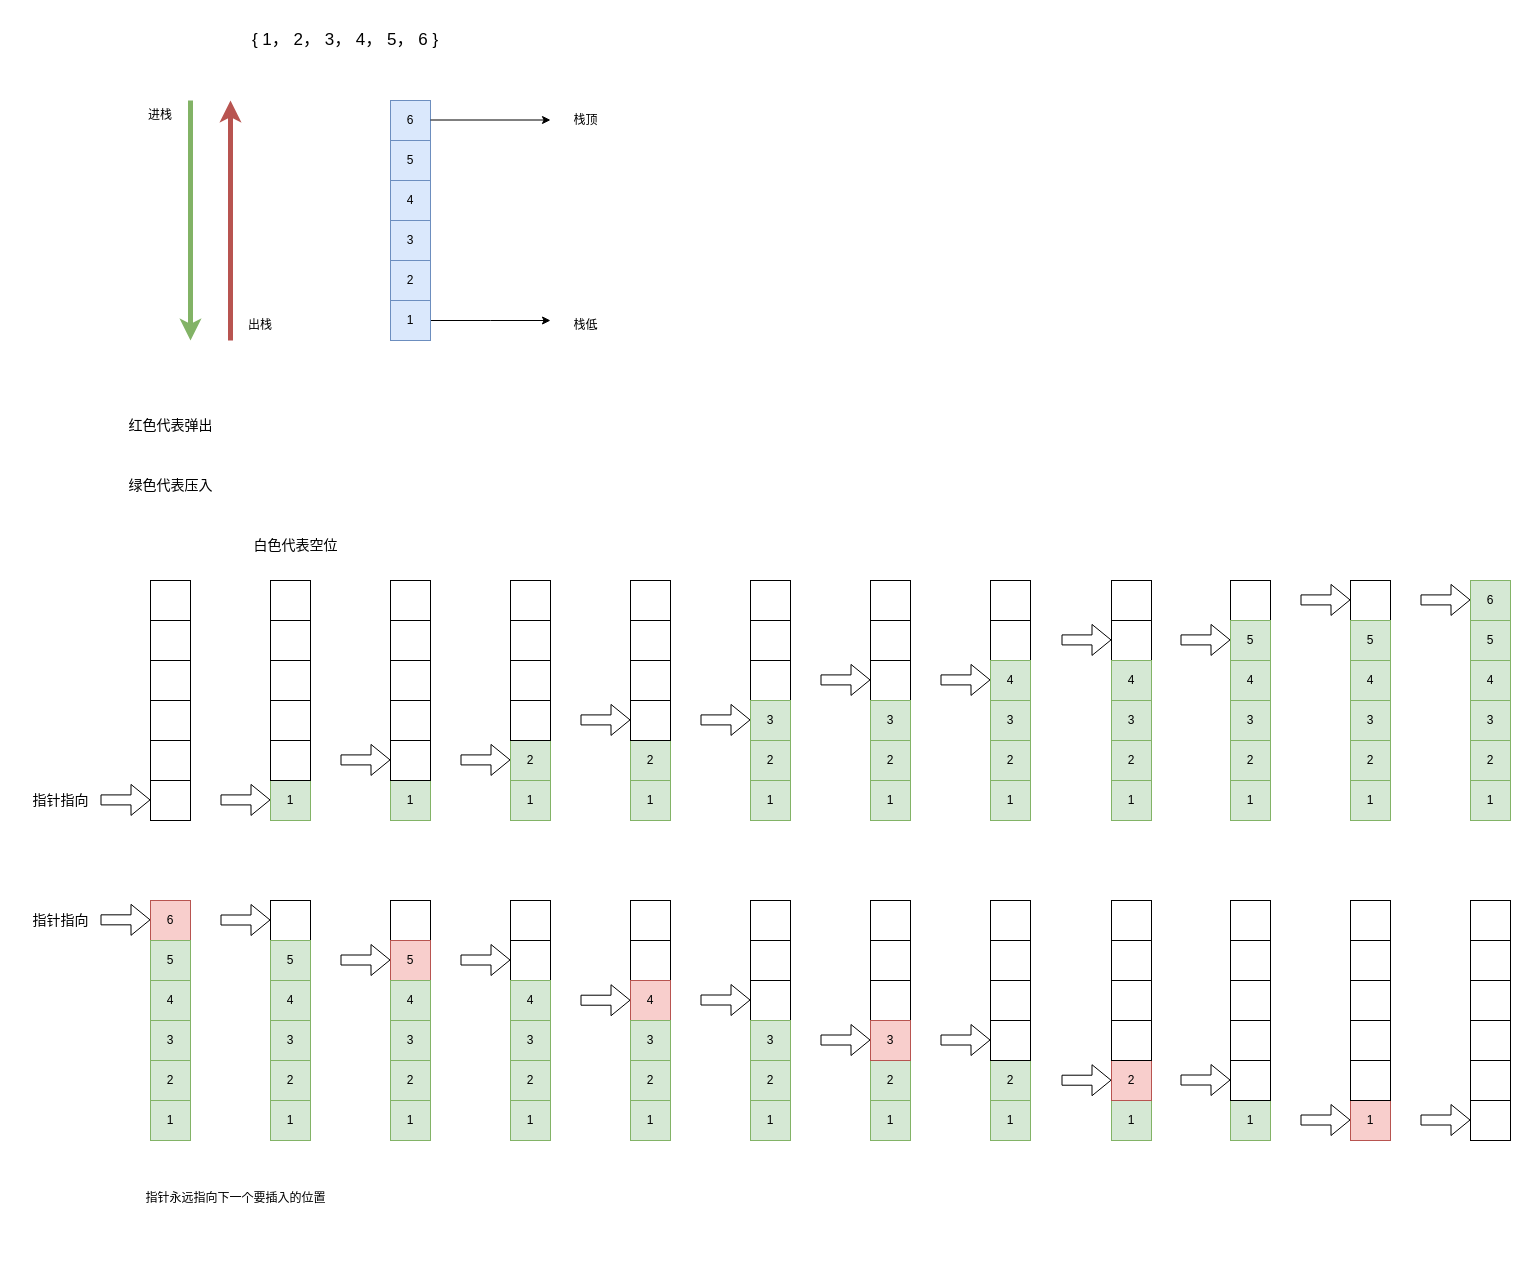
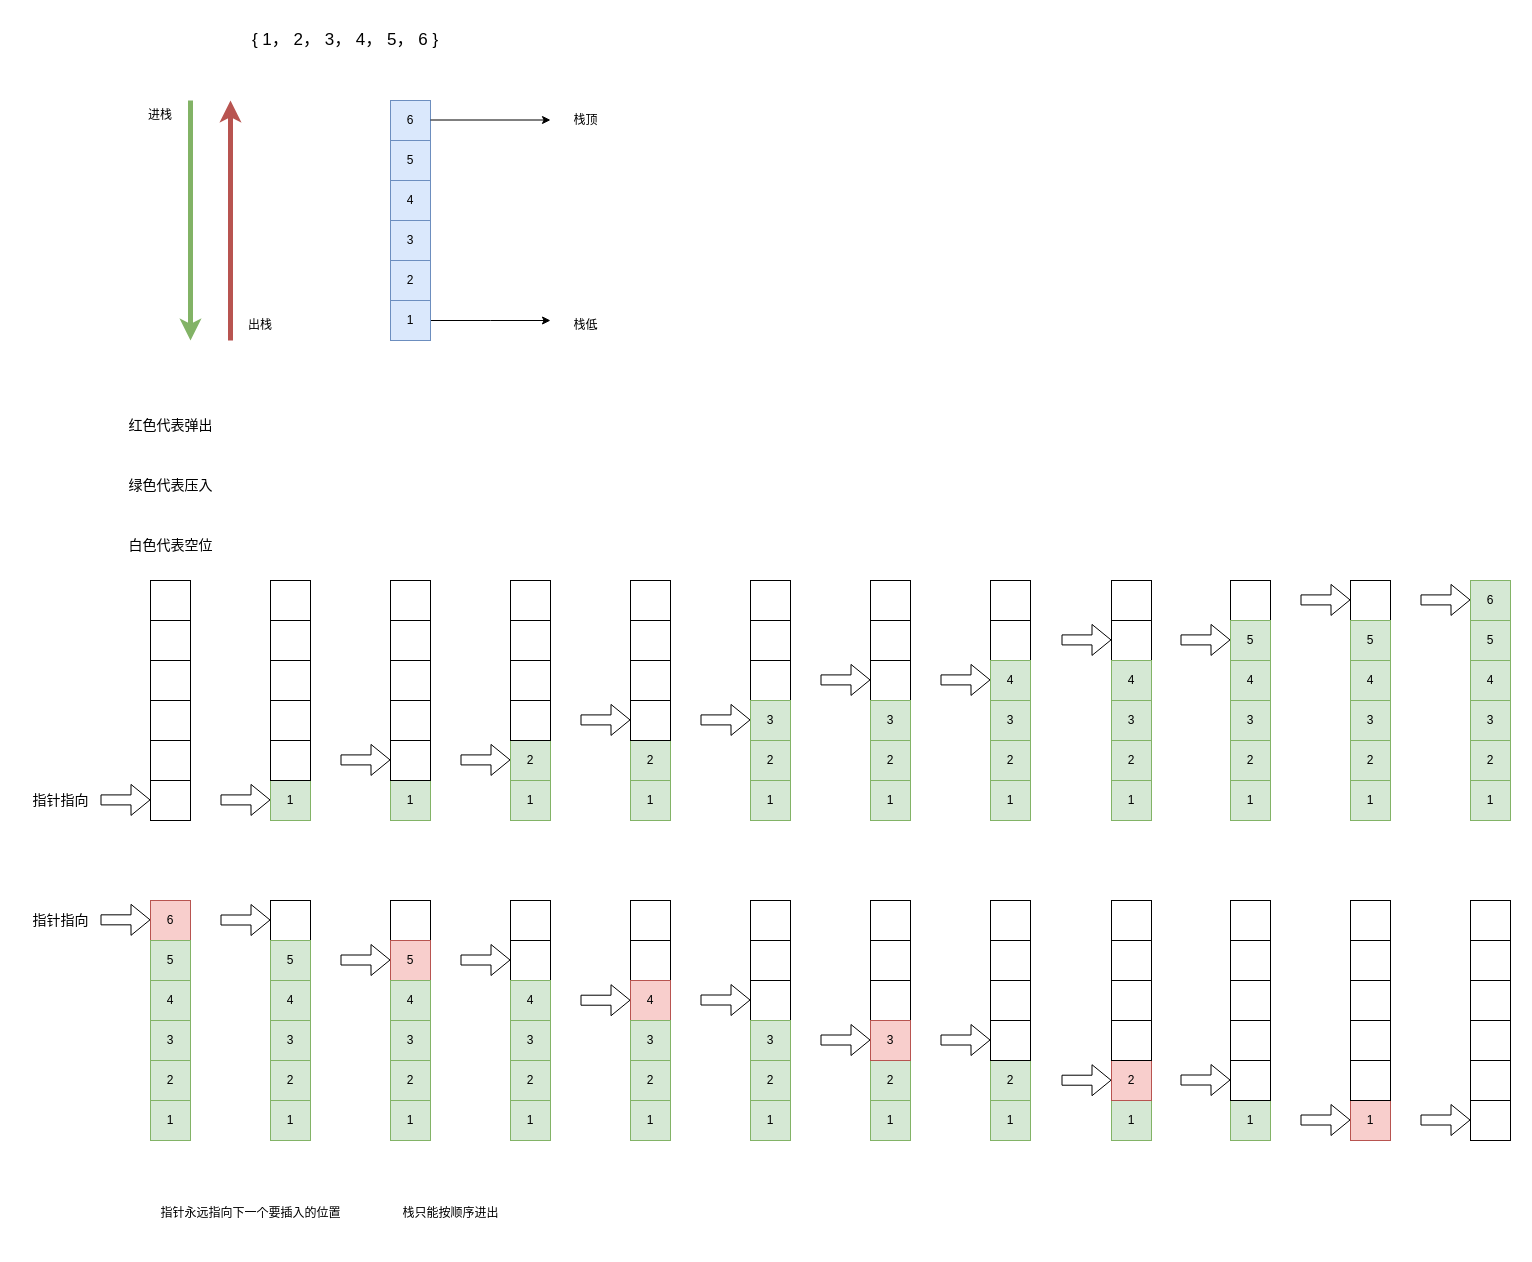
(296, 546) -> (171, 546)
(236, 1206) -> (251, 1221)
none -> (451, 1221)
